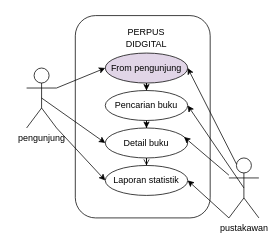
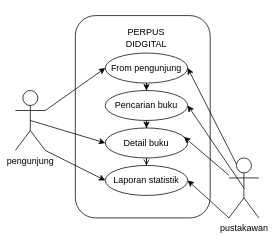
(147, 68) -> (147, 68)
(42, 98) -> (30, 120)
